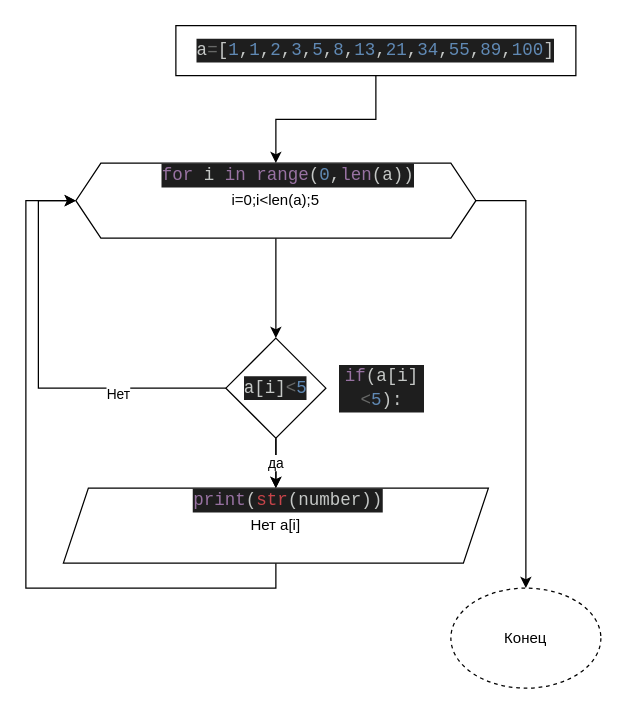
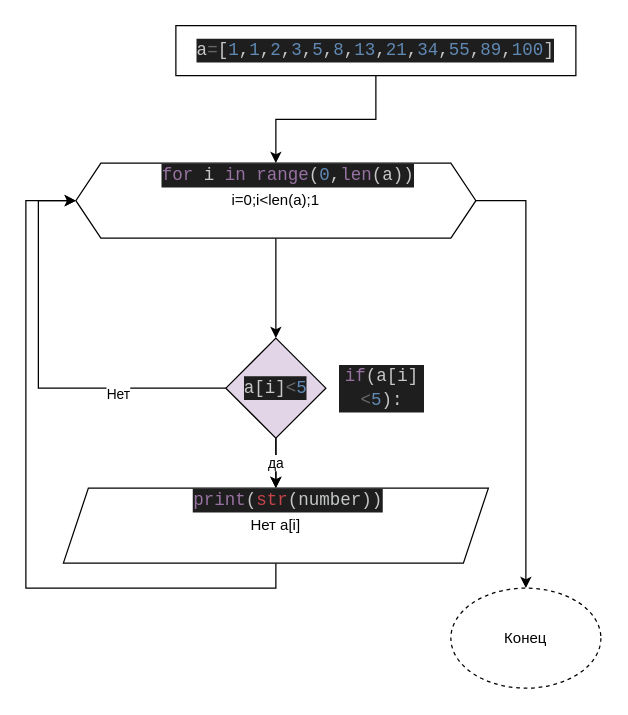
(276, 201) -> (276, 201)
(276, 388) -> (276, 388)
